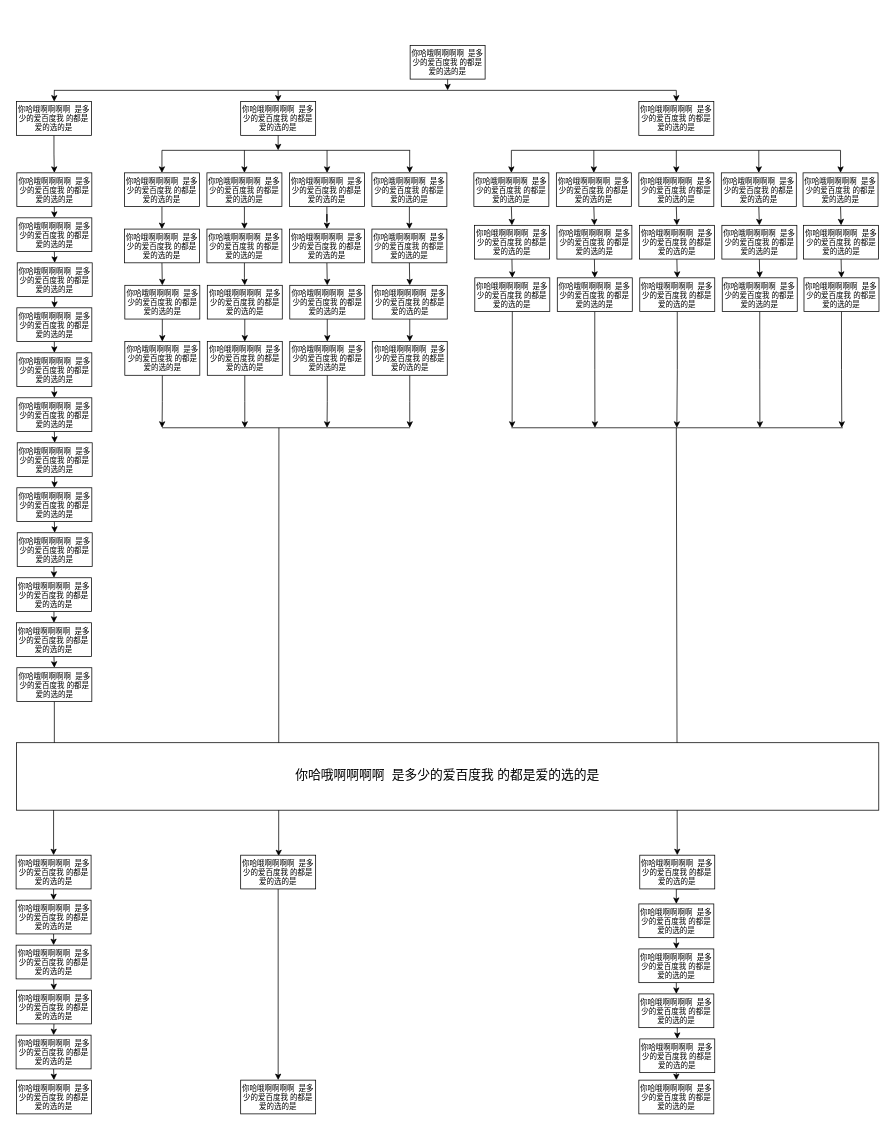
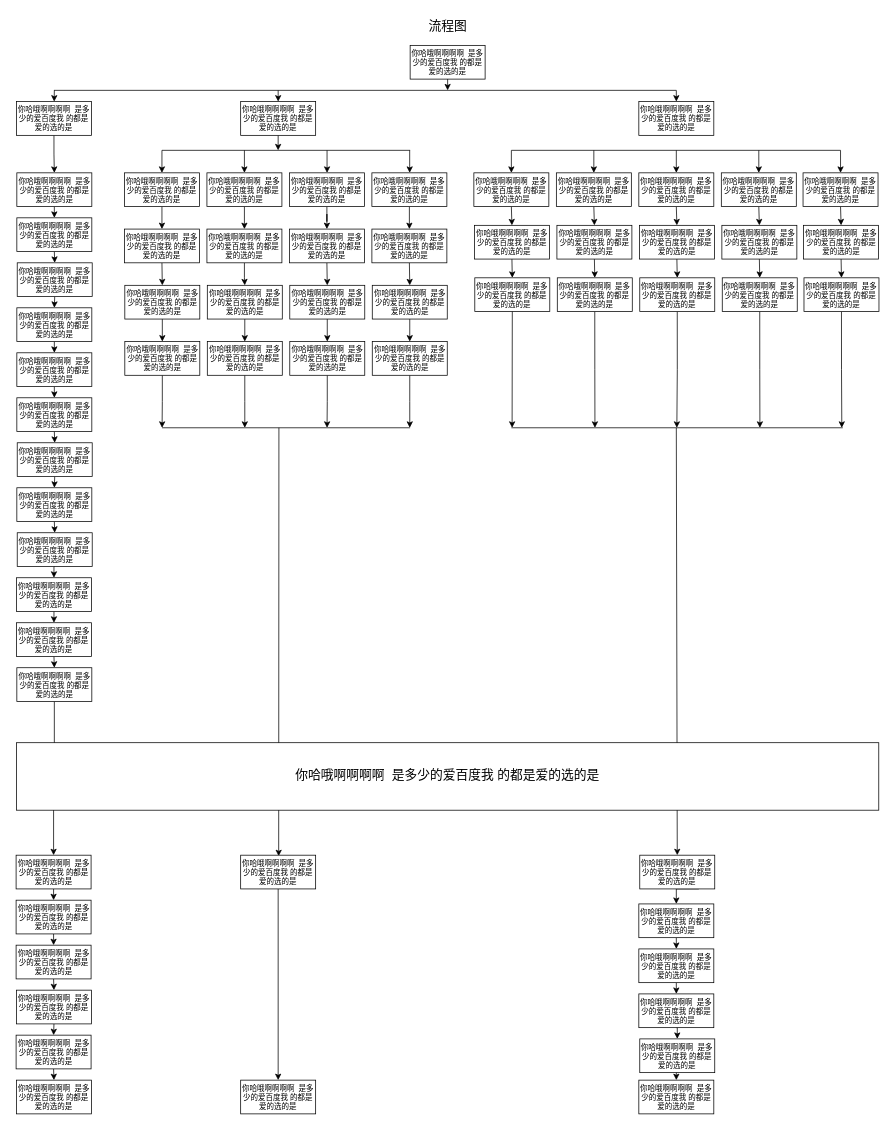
none -> (447, 27)
